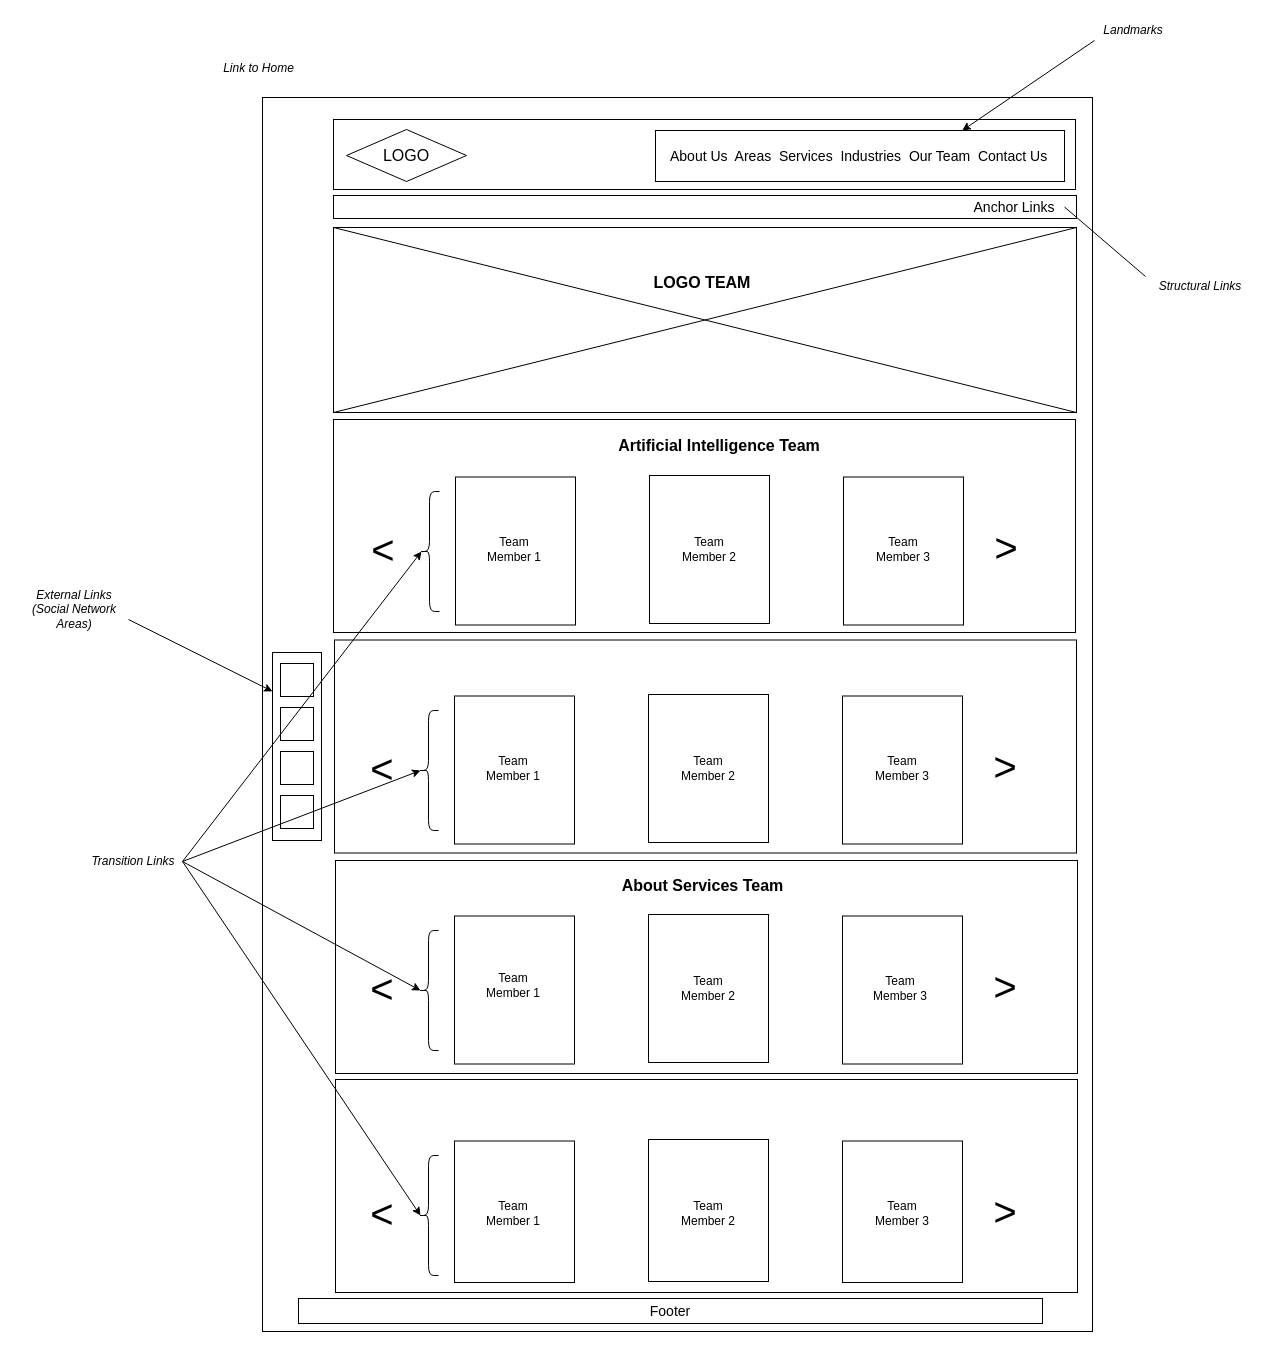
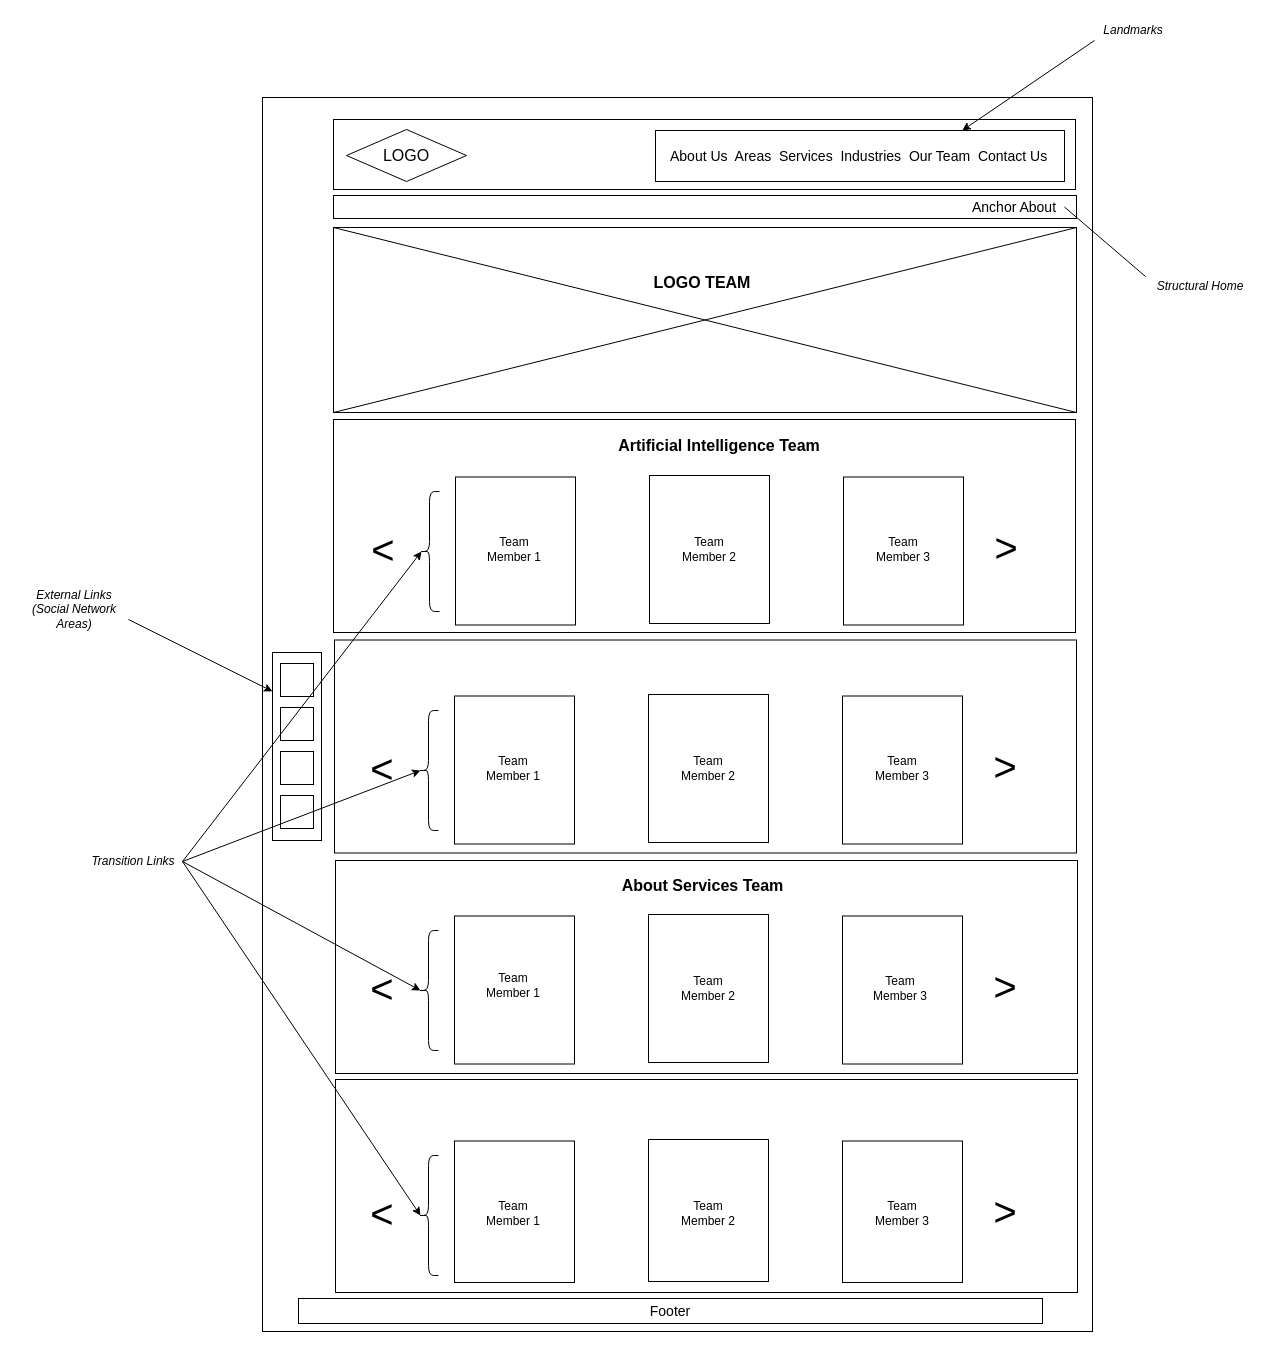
(259, 69) -> none
(1015, 208) -> (1015, 208)
(1201, 287) -> (1201, 287)
